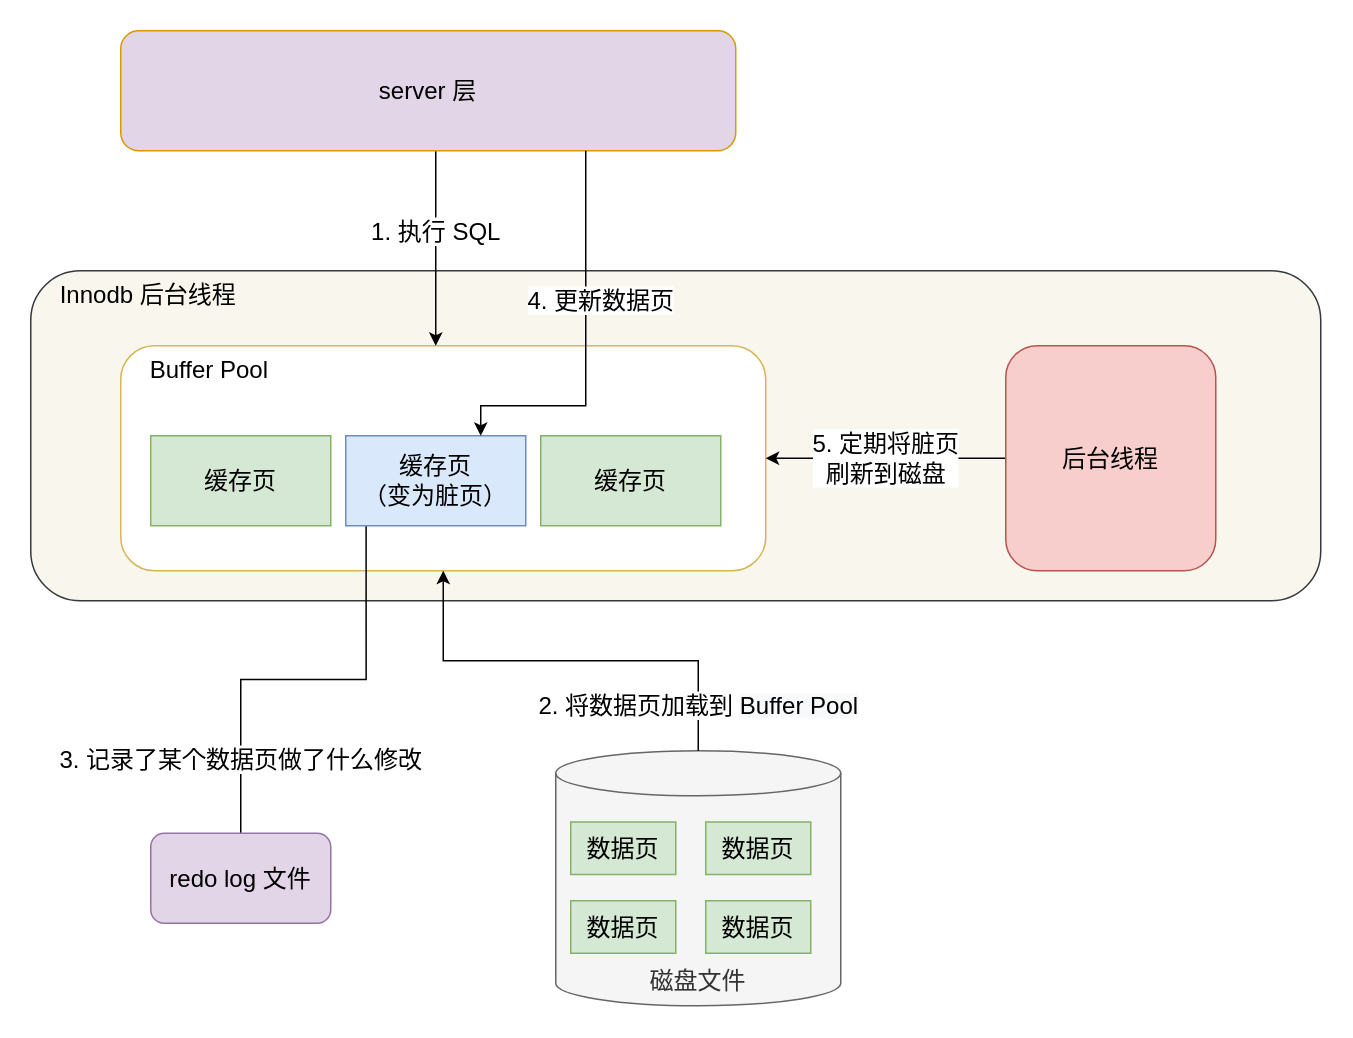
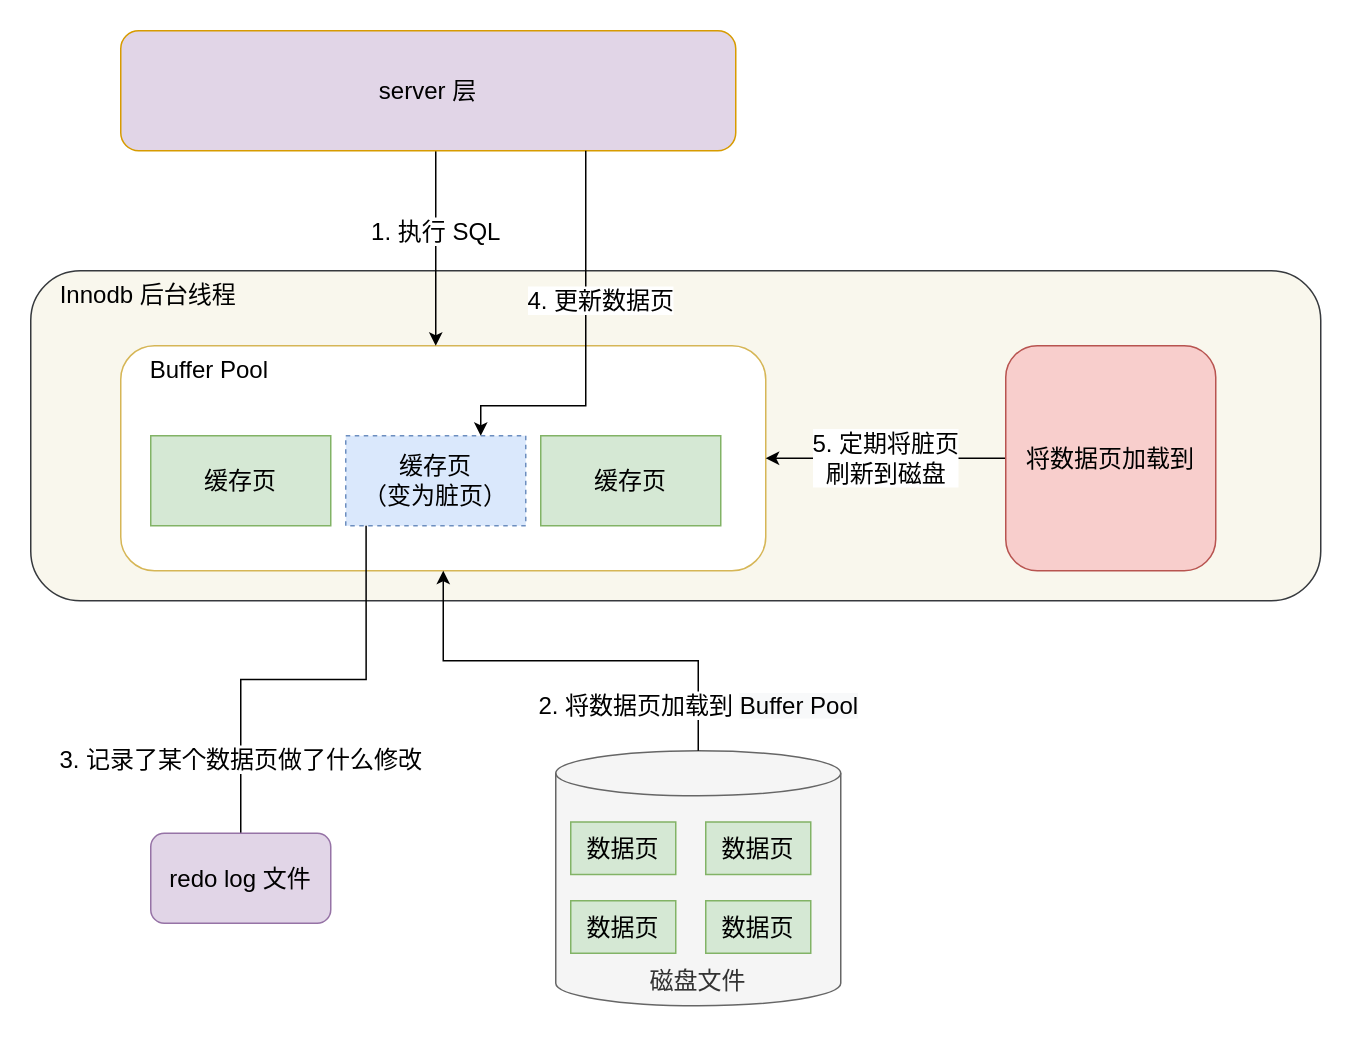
(1111, 458) -> (1111, 458)
(436, 481) -> (436, 481)
